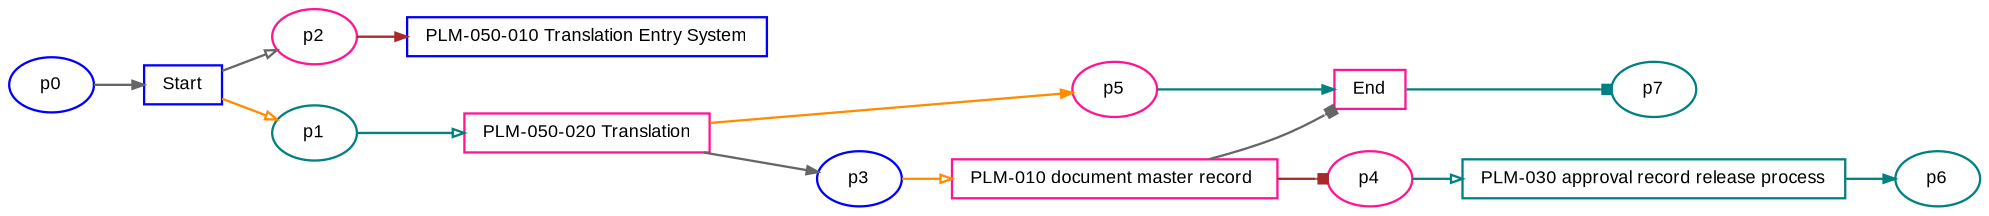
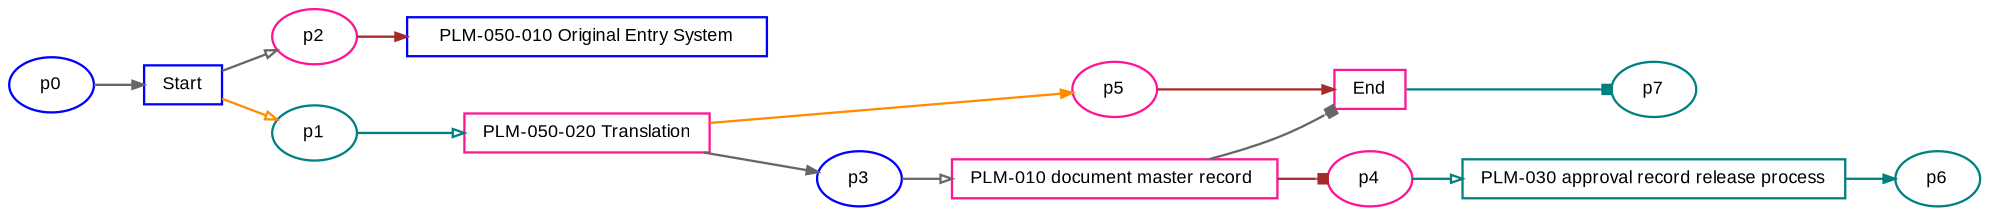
(587, 37) -> (587, 37)
(1240, 89) -> (1240, 89)
(921, 179) -> (921, 179)
